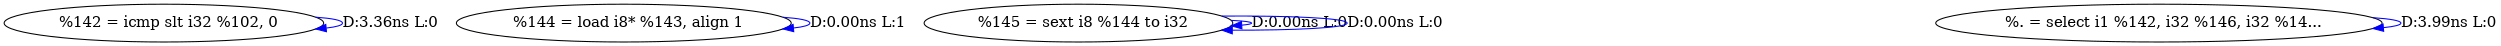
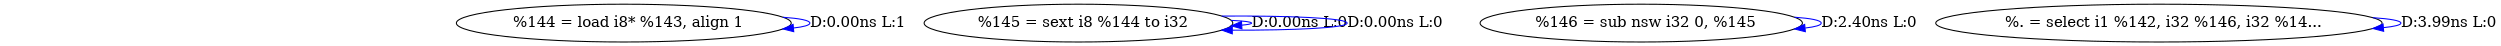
(164, 23) -> none
none -> (1641, 23)
